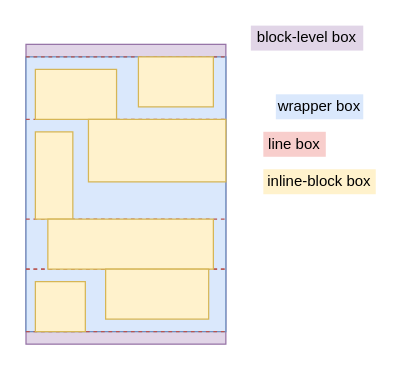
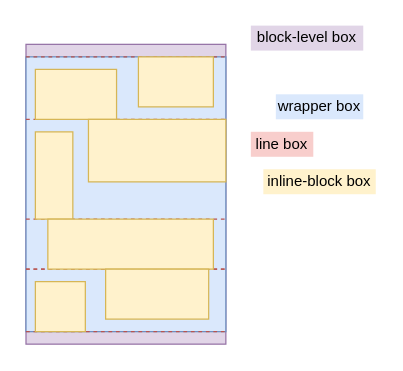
(294, 144) -> (282, 144)
